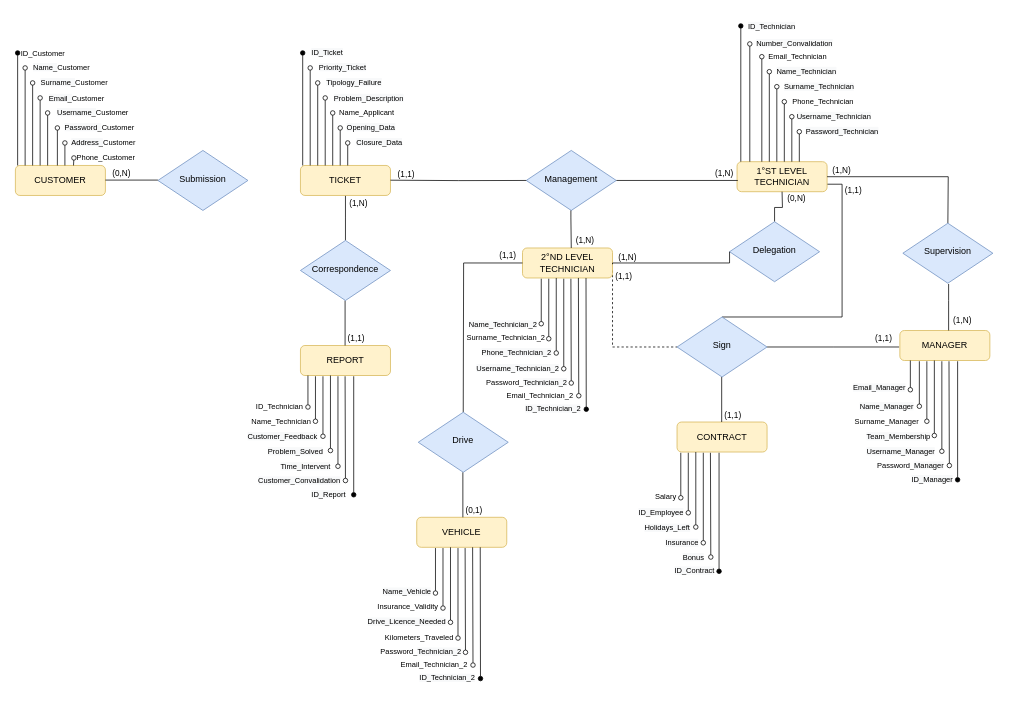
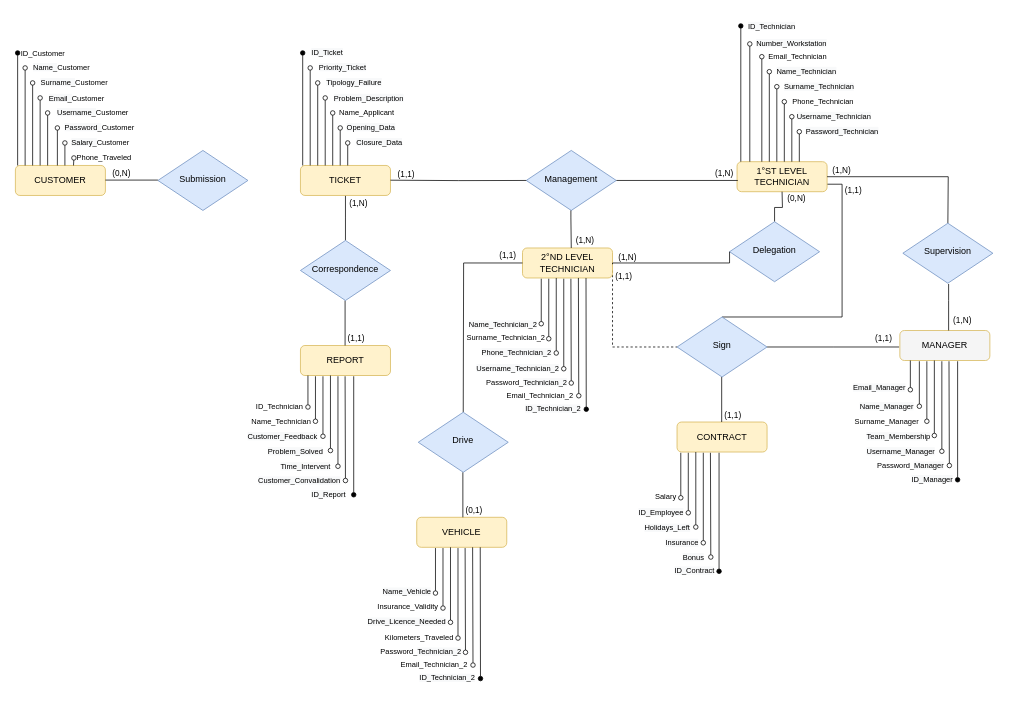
(789, 49) -> (789, 49)
(112, 142) -> (108, 142)
(112, 157) -> (111, 157)
(945, 345) -> (945, 345)
